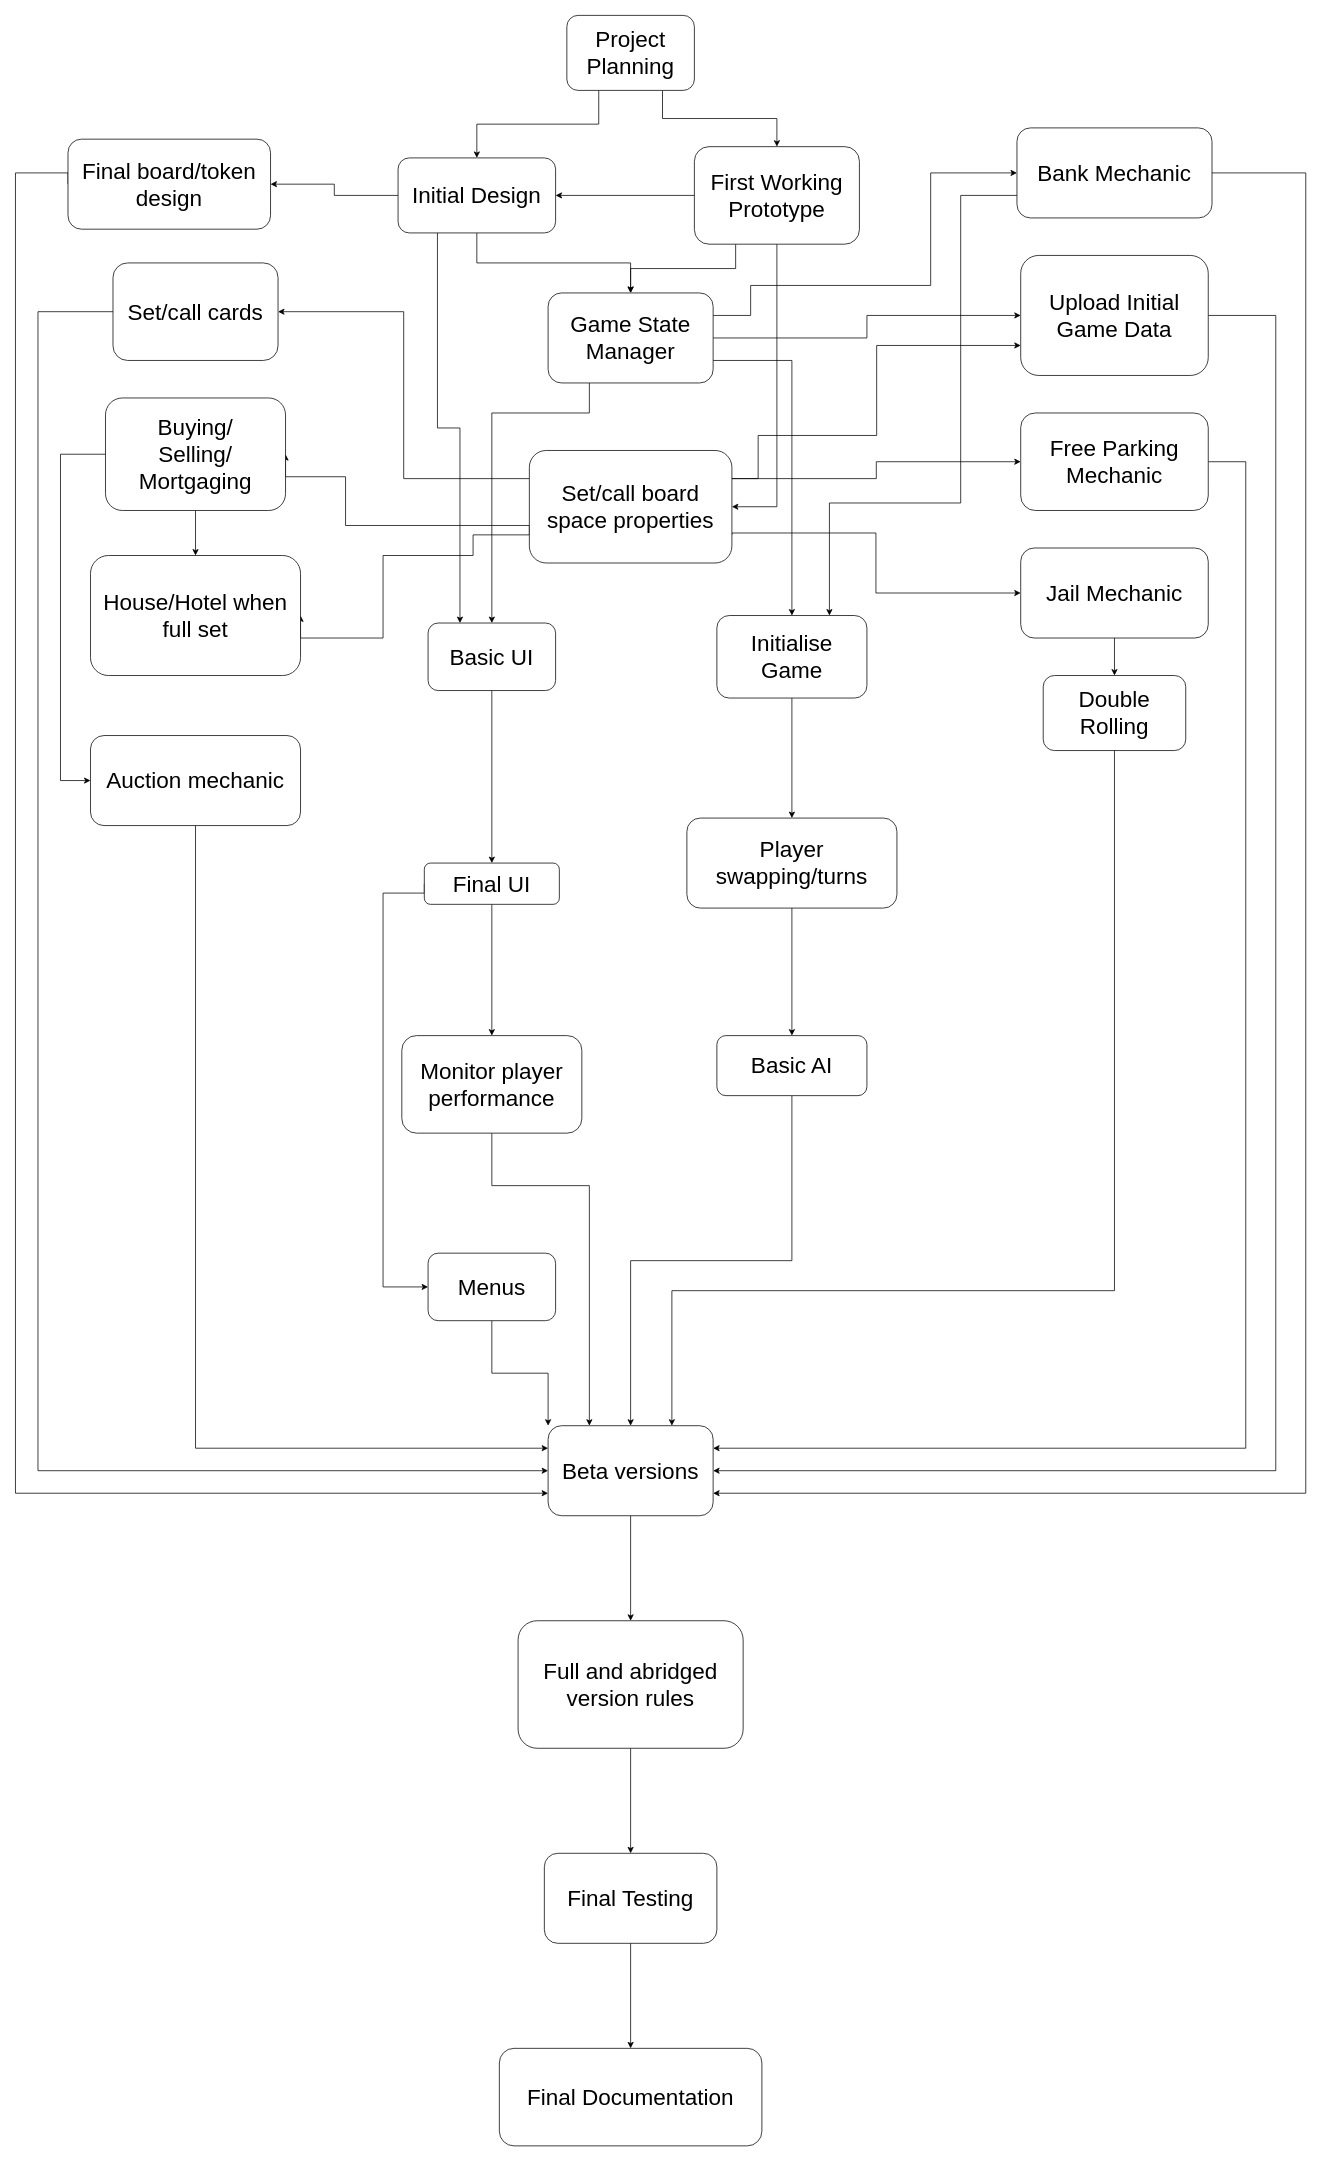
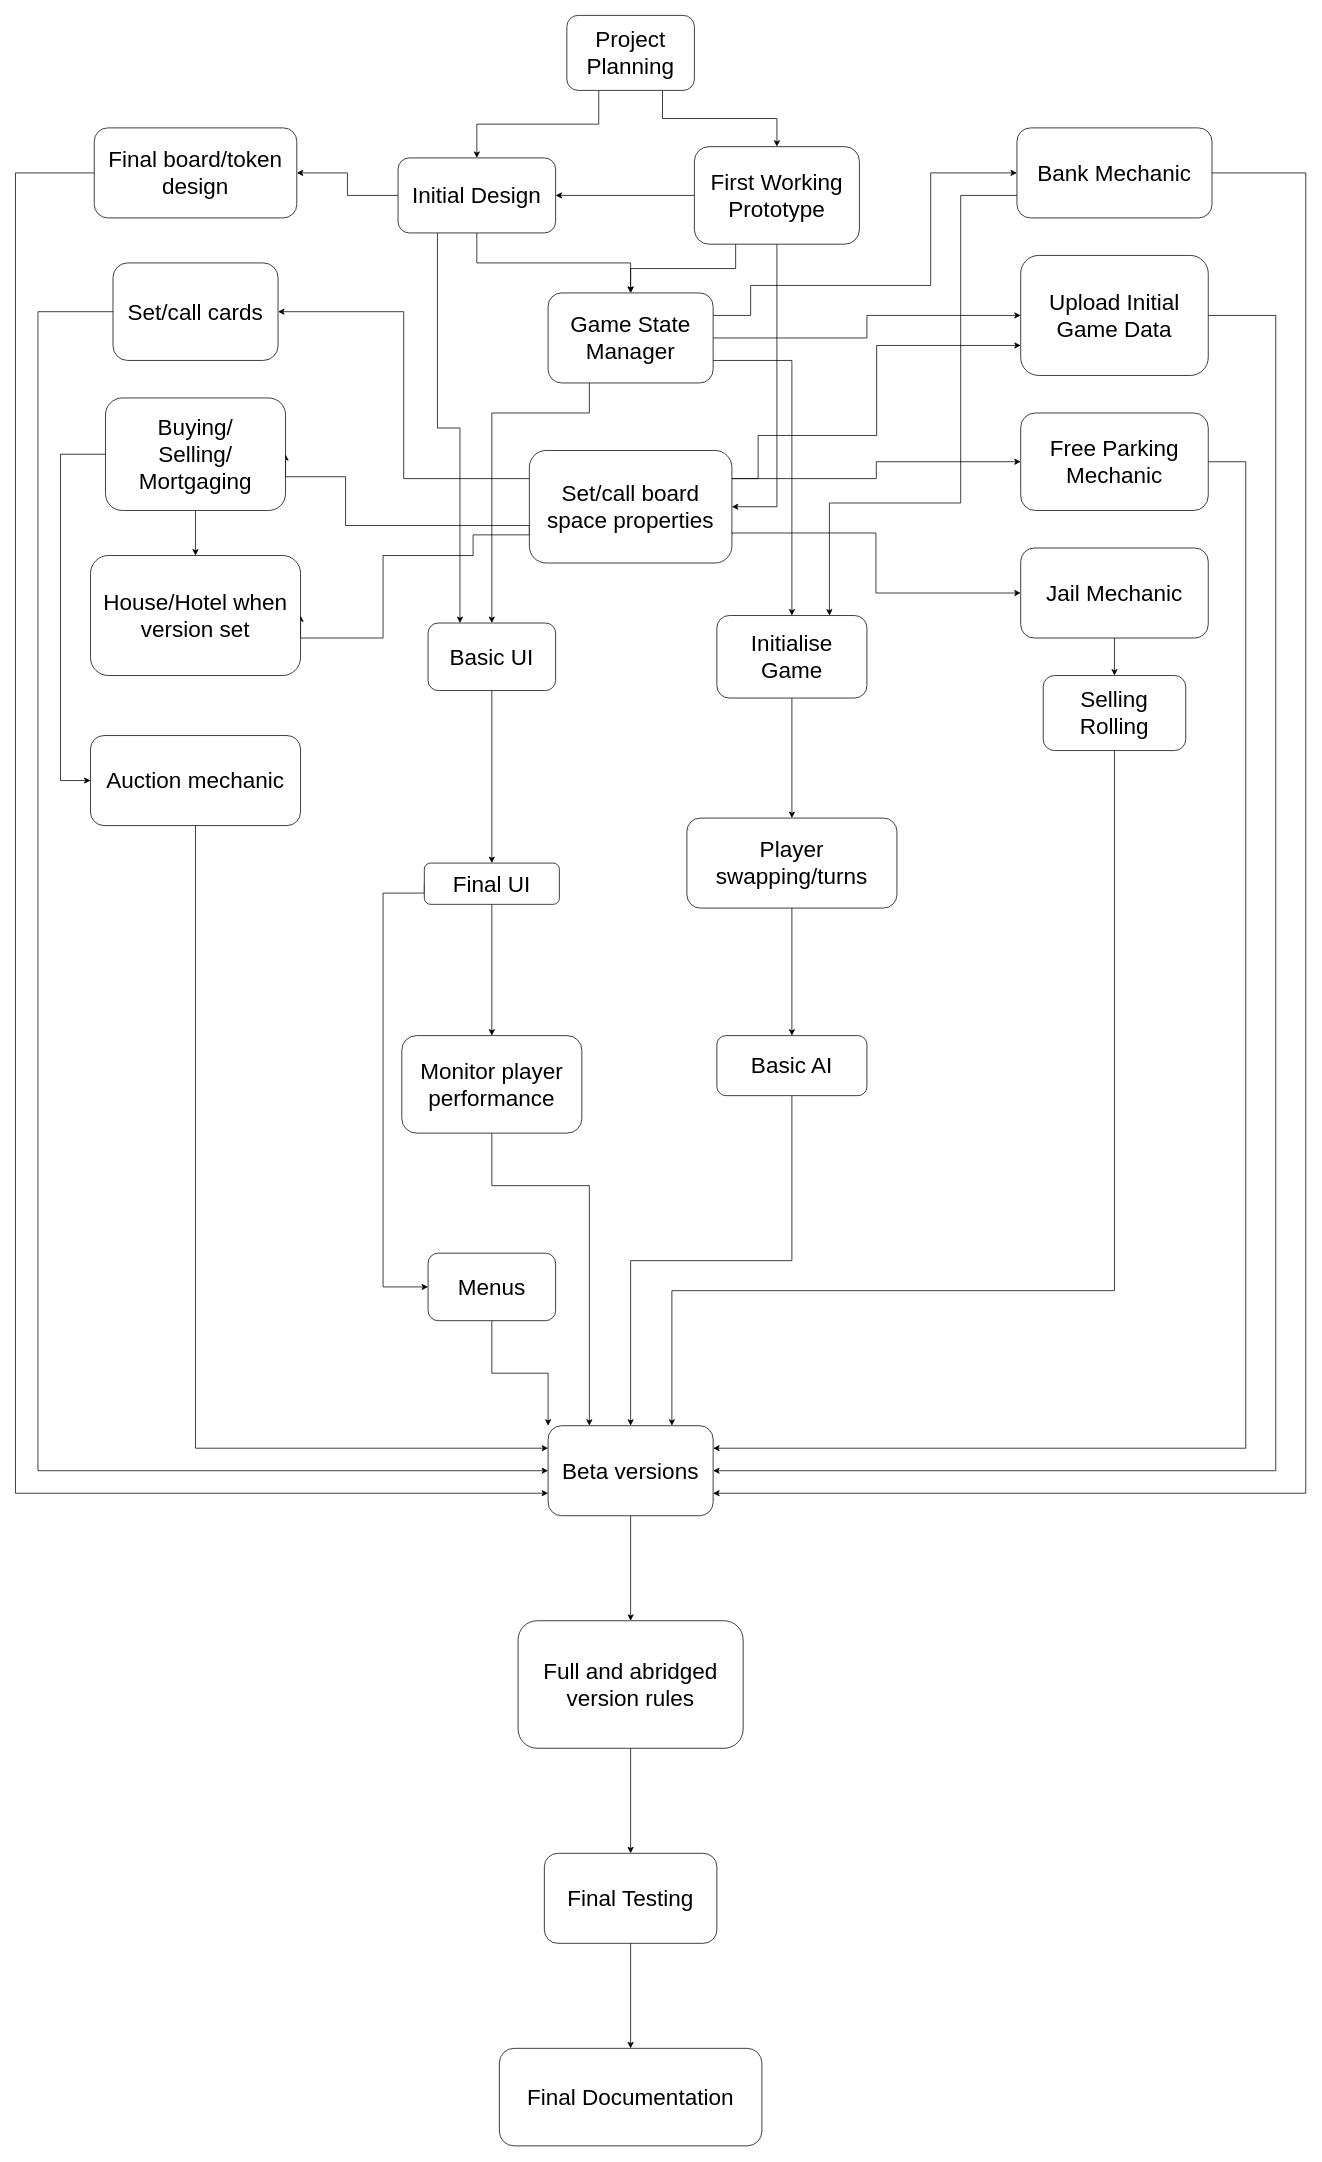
(169, 184) -> (195, 173)
(195, 615) -> (195, 615)
(1114, 713) -> (1114, 713)
